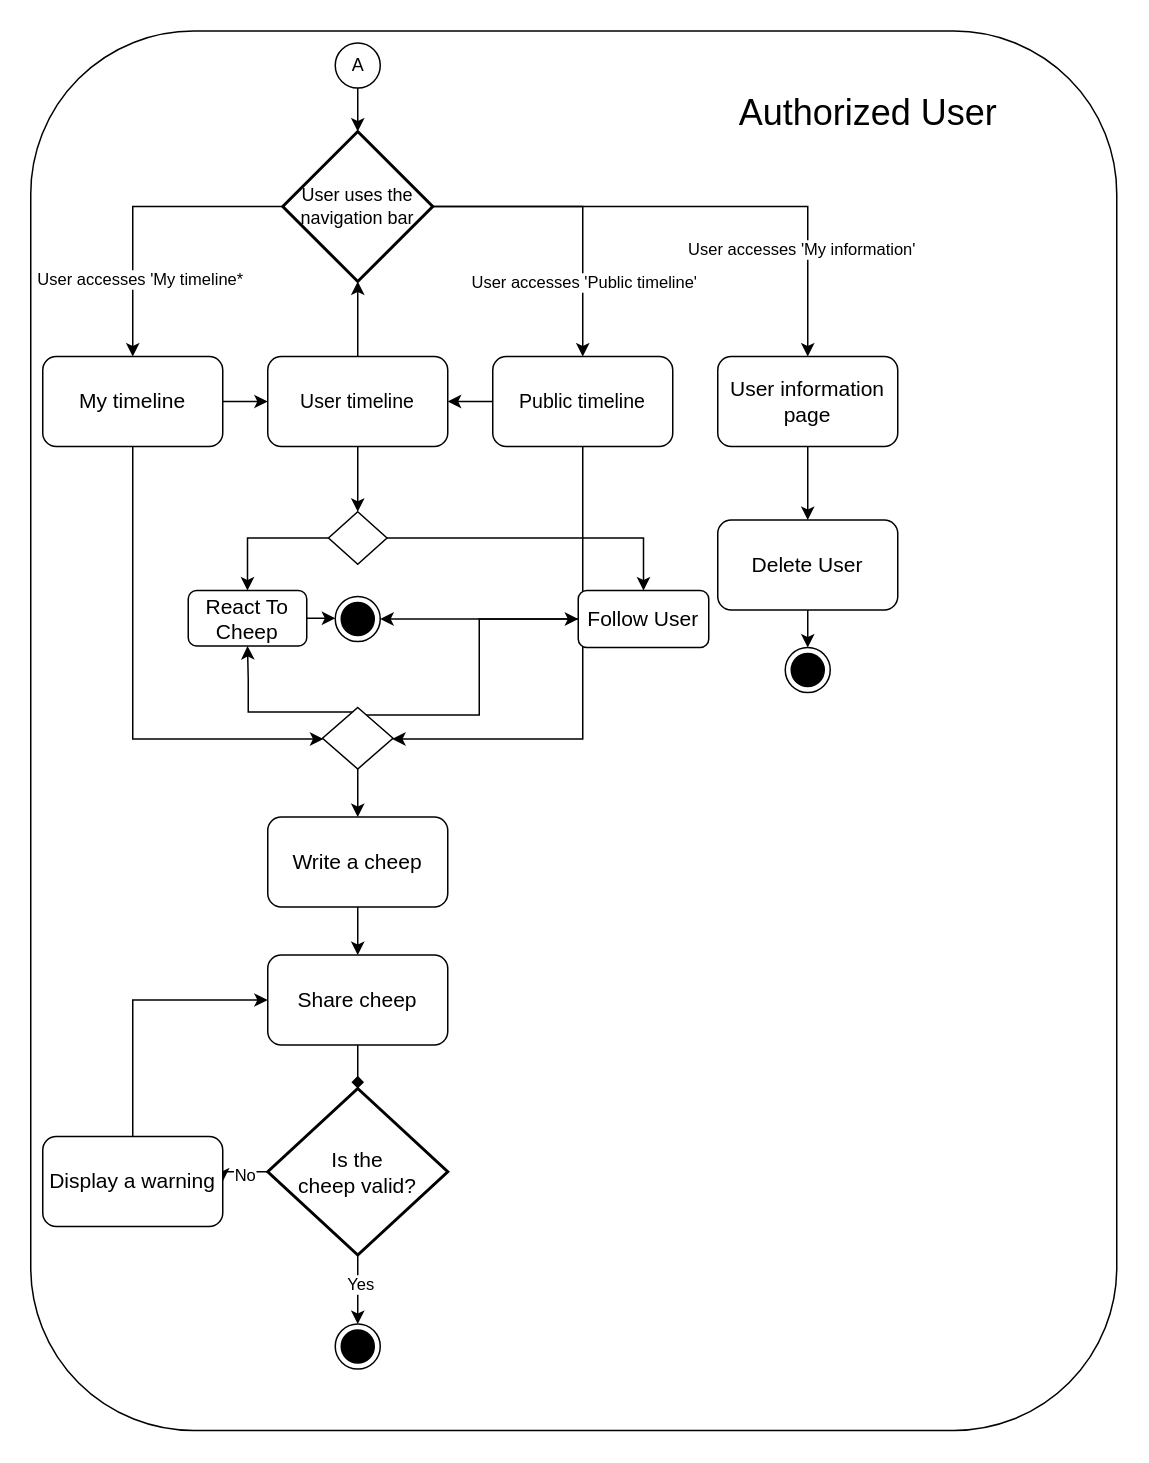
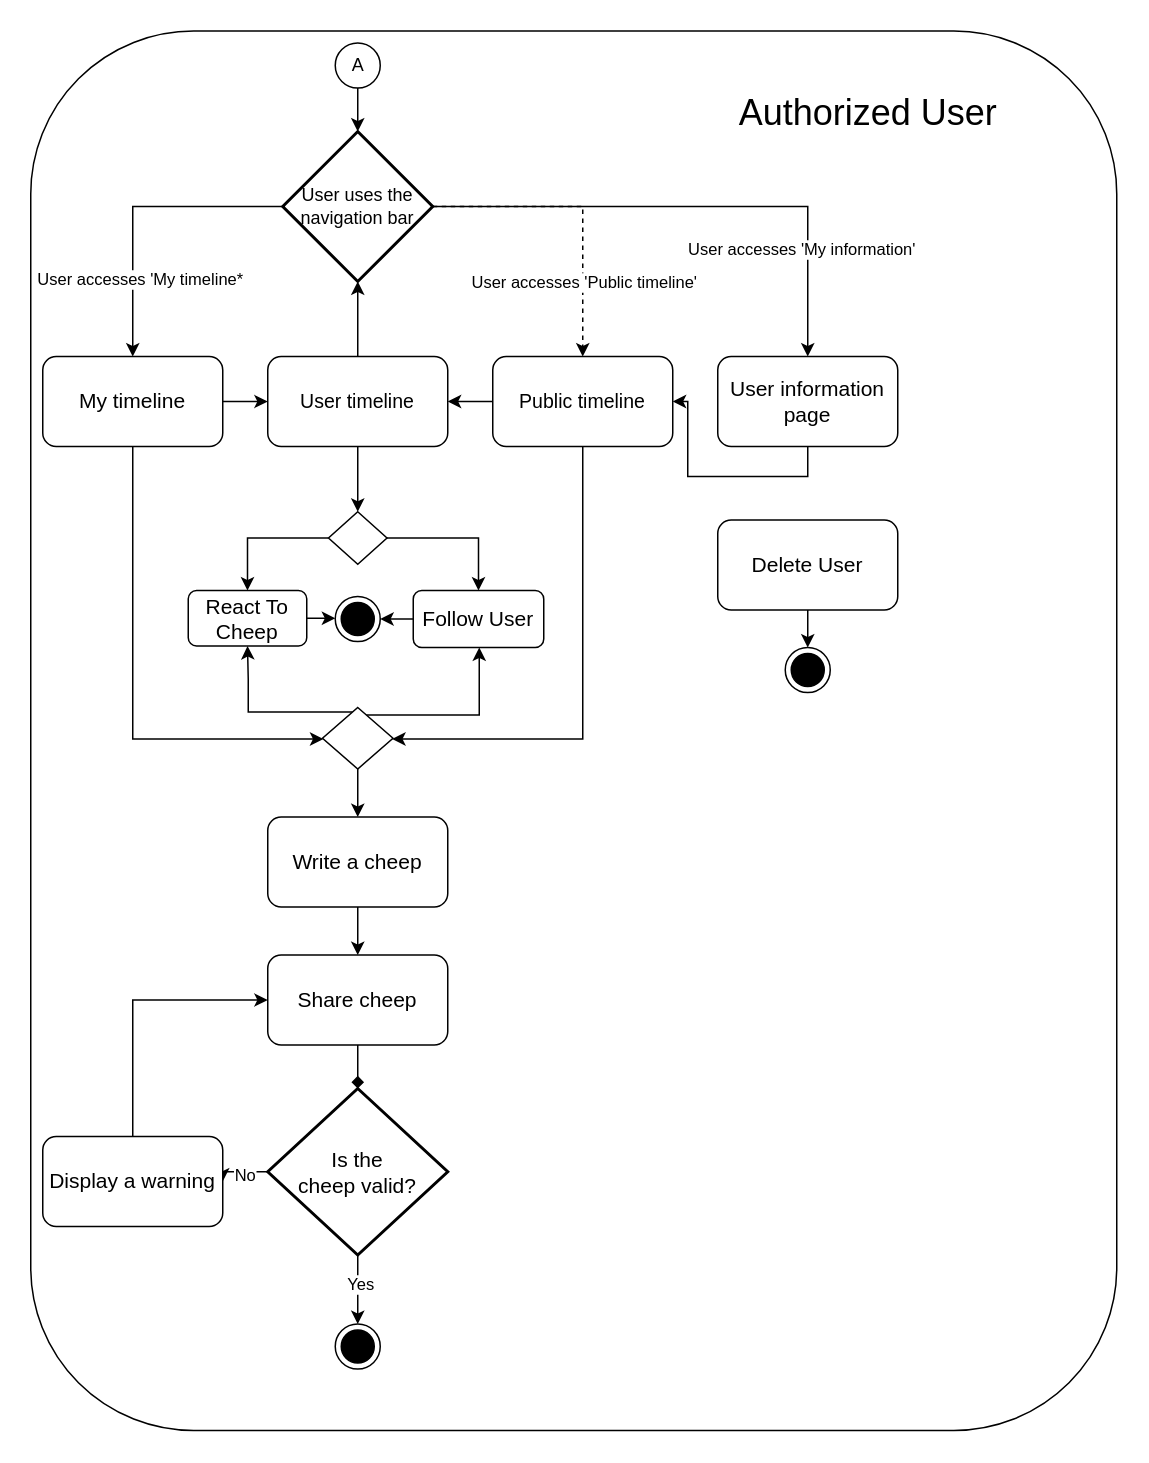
(583, 241) -> (583, 241)
(808, 492) -> (709, 476)
(644, 619) -> (479, 619)
